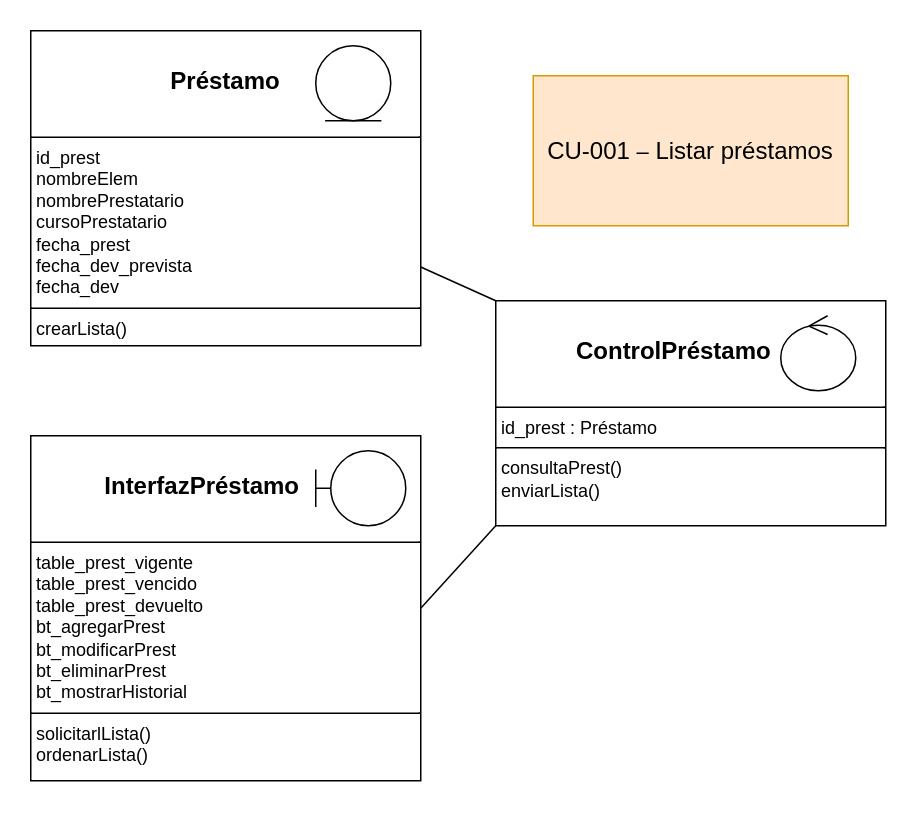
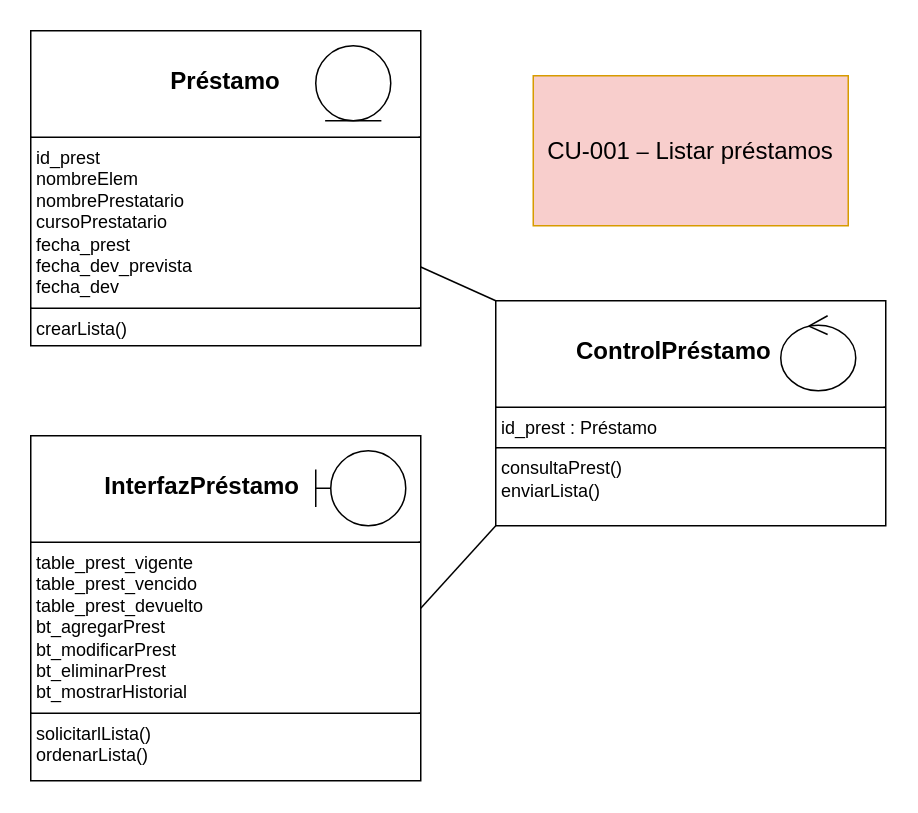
(691, 151) -> (691, 151)
